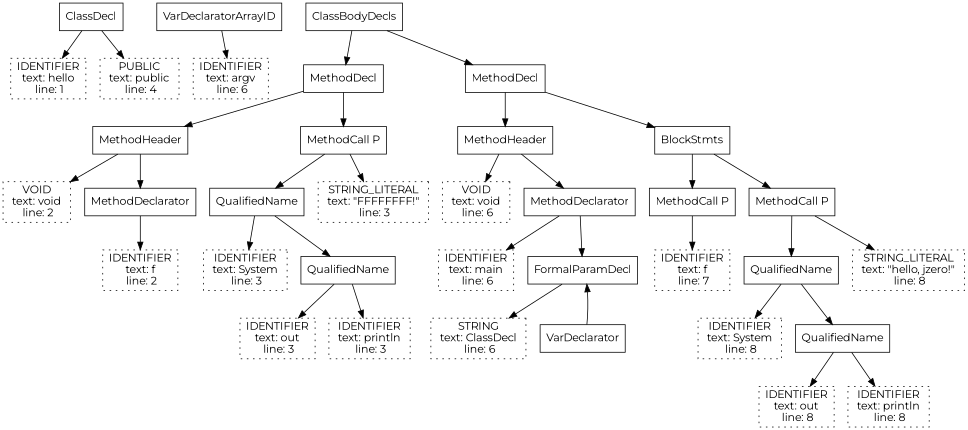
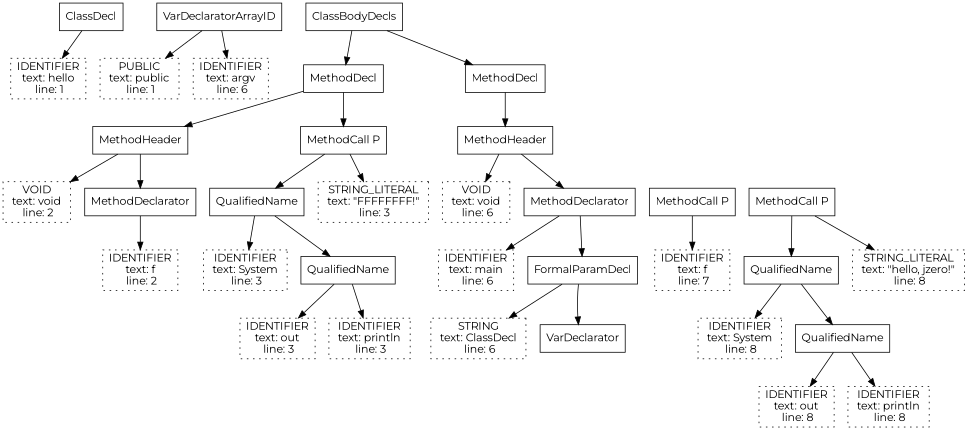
(110, 41) -> (187, 42)
(140, 90) -> (140, 90)
(692, 140) -> none
(588, 308) -> (578, 301)
